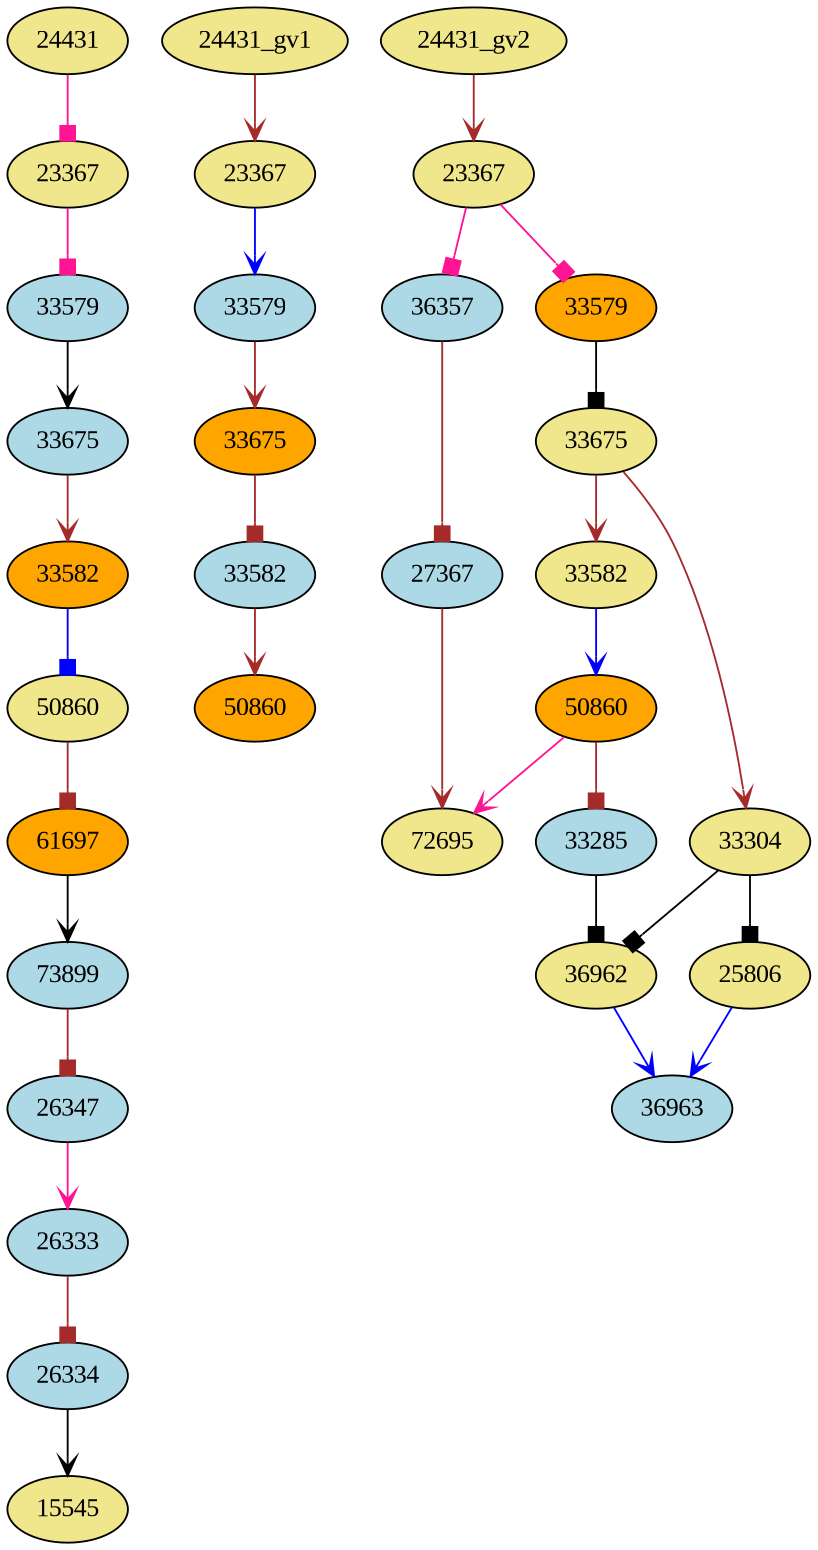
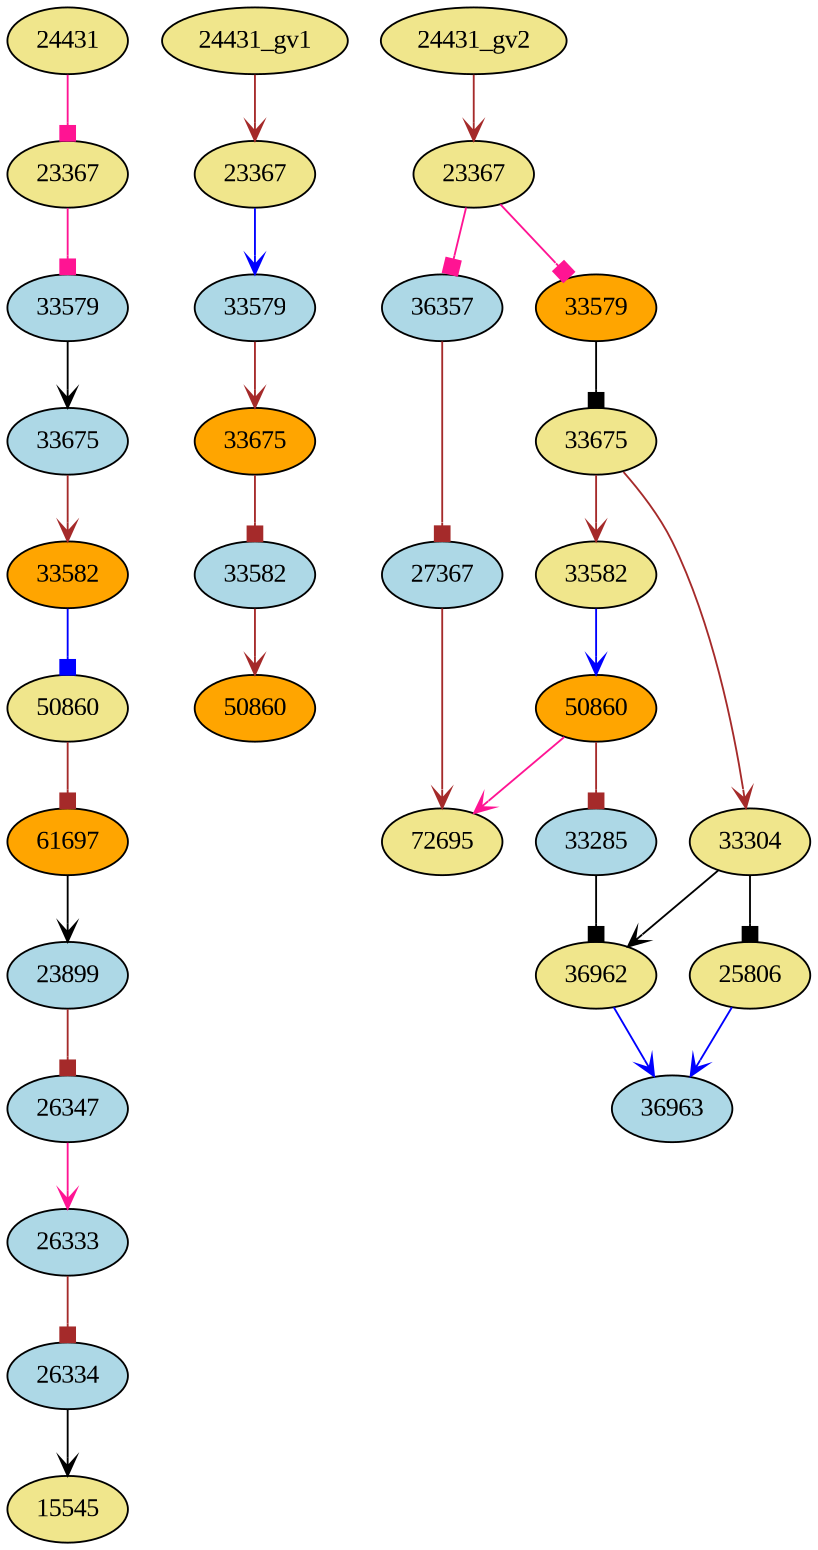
(680, 902) -> (680, 902)
(68, 975) -> (68, 975)
